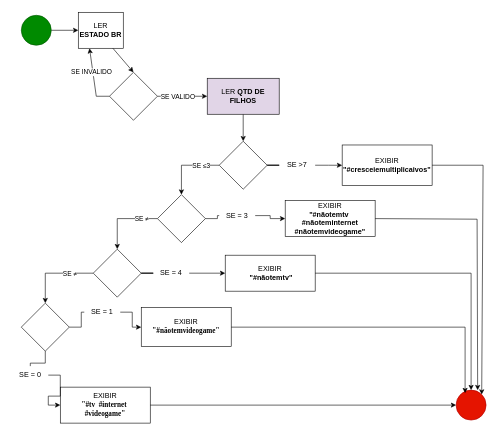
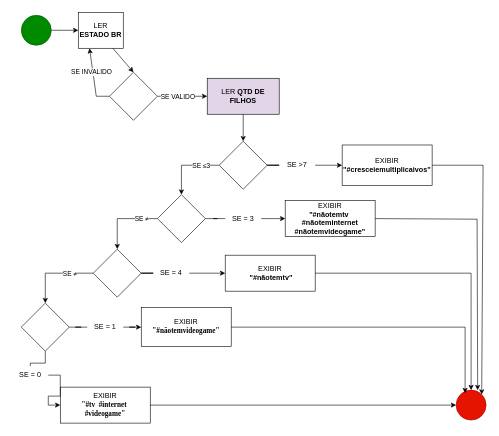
(237, 216) -> (243, 219)
(102, 312) -> (105, 327)
